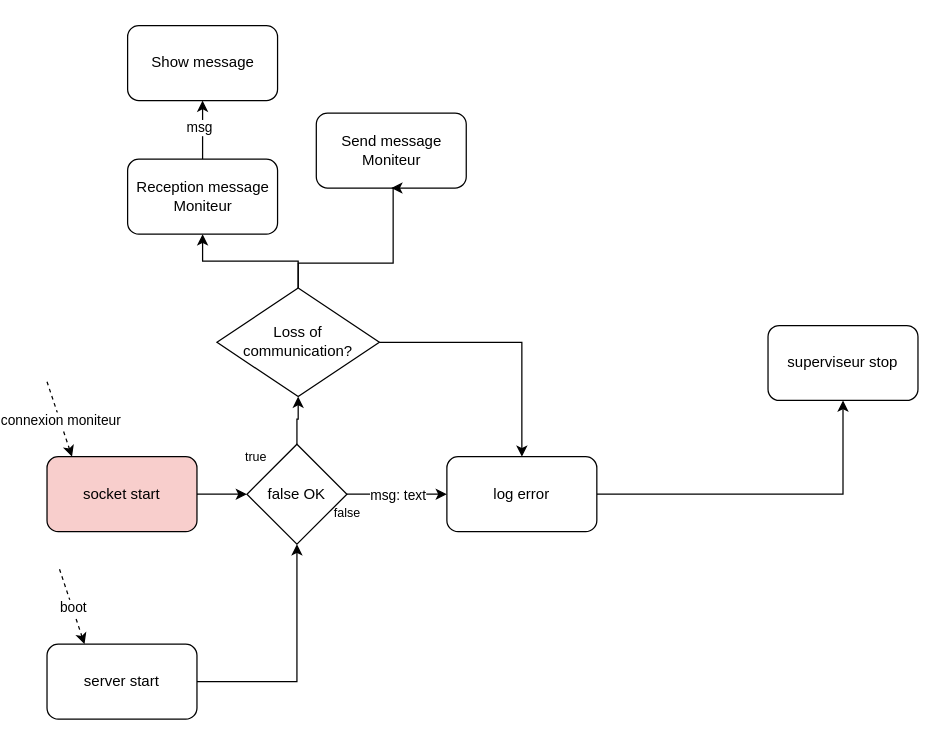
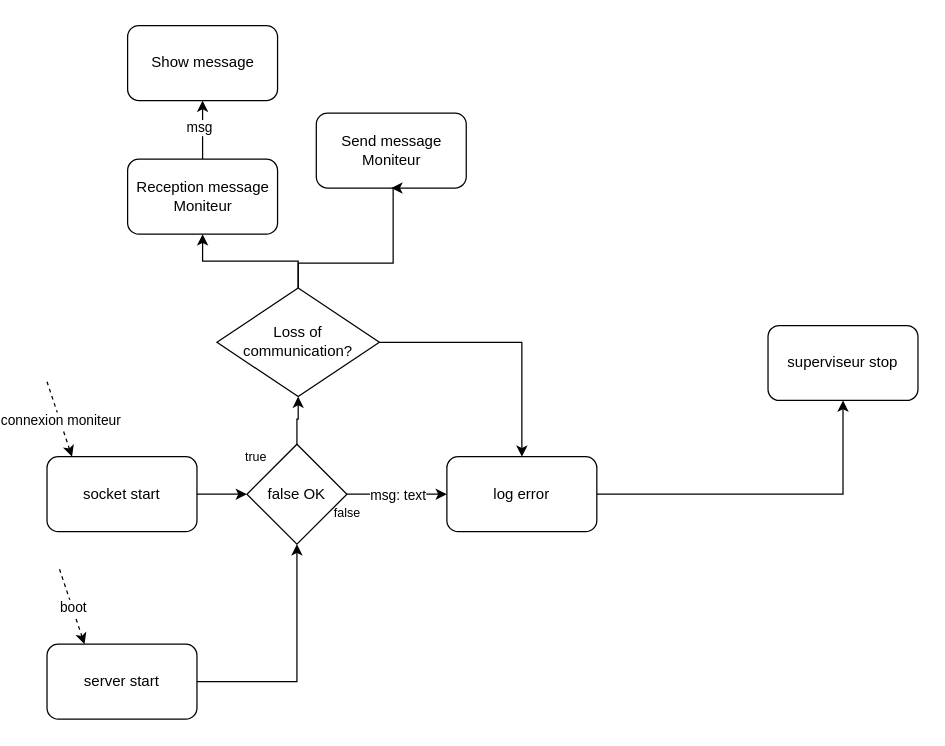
(122, 494) -> (122, 494)
